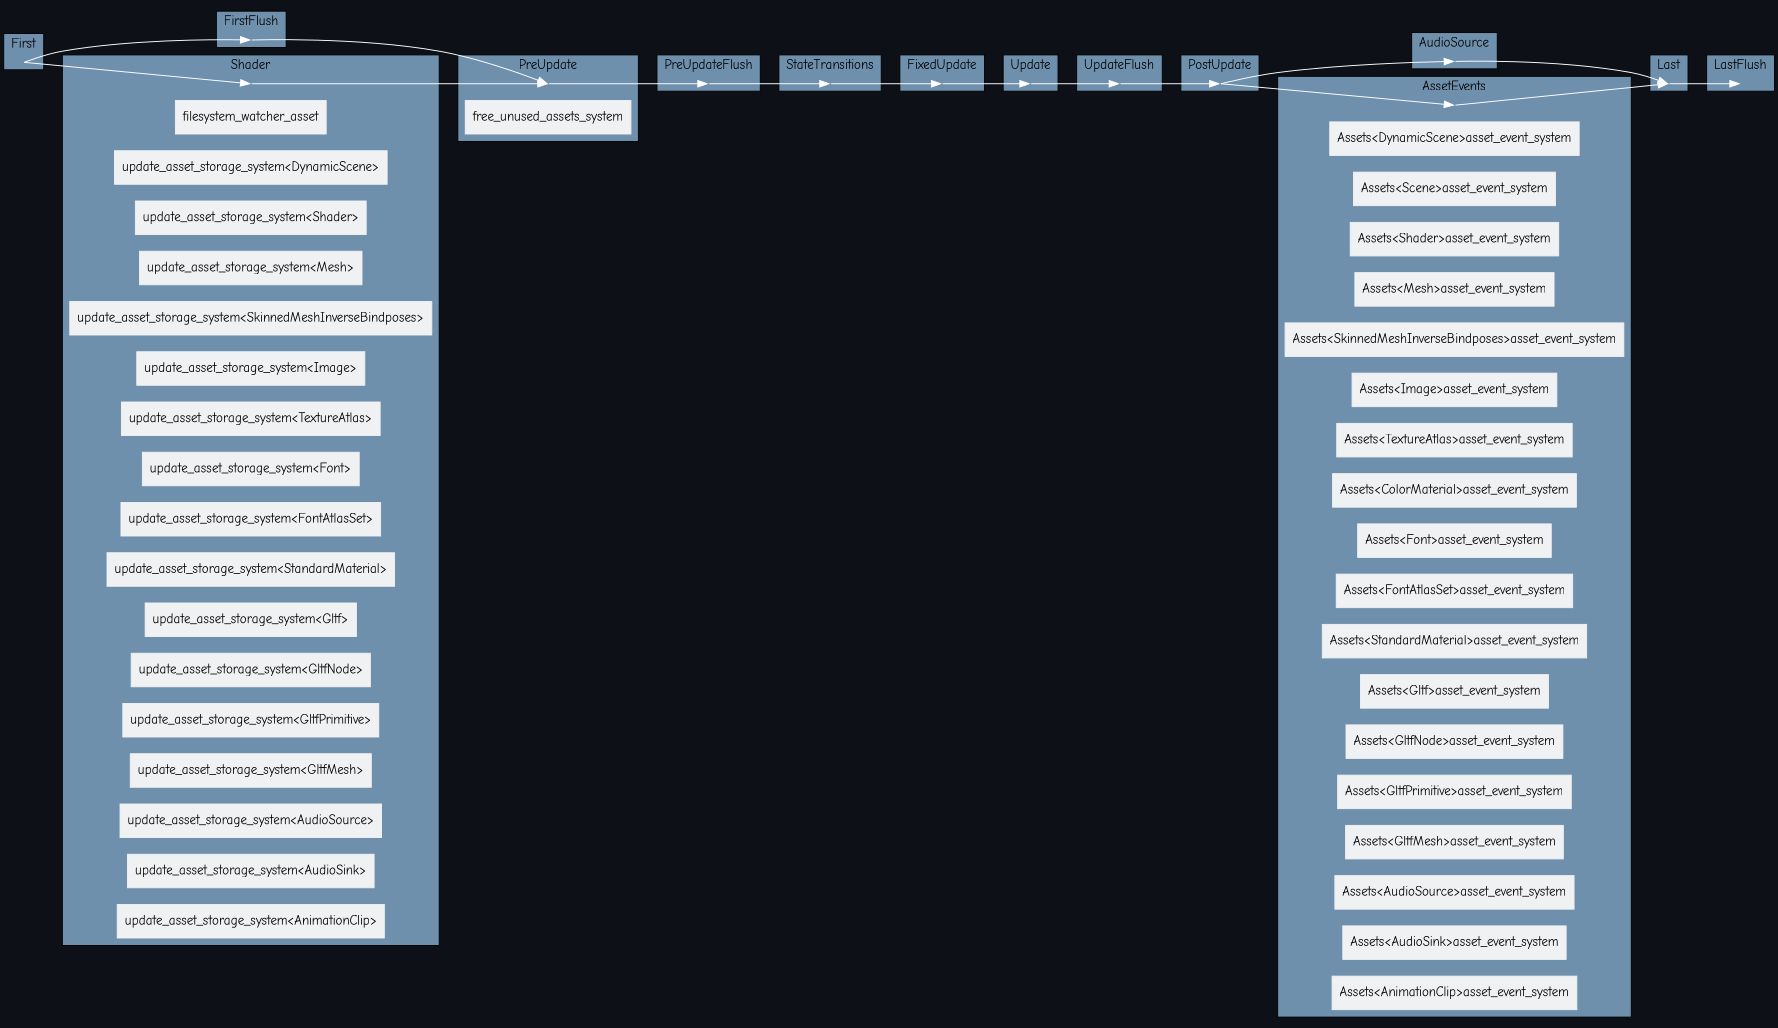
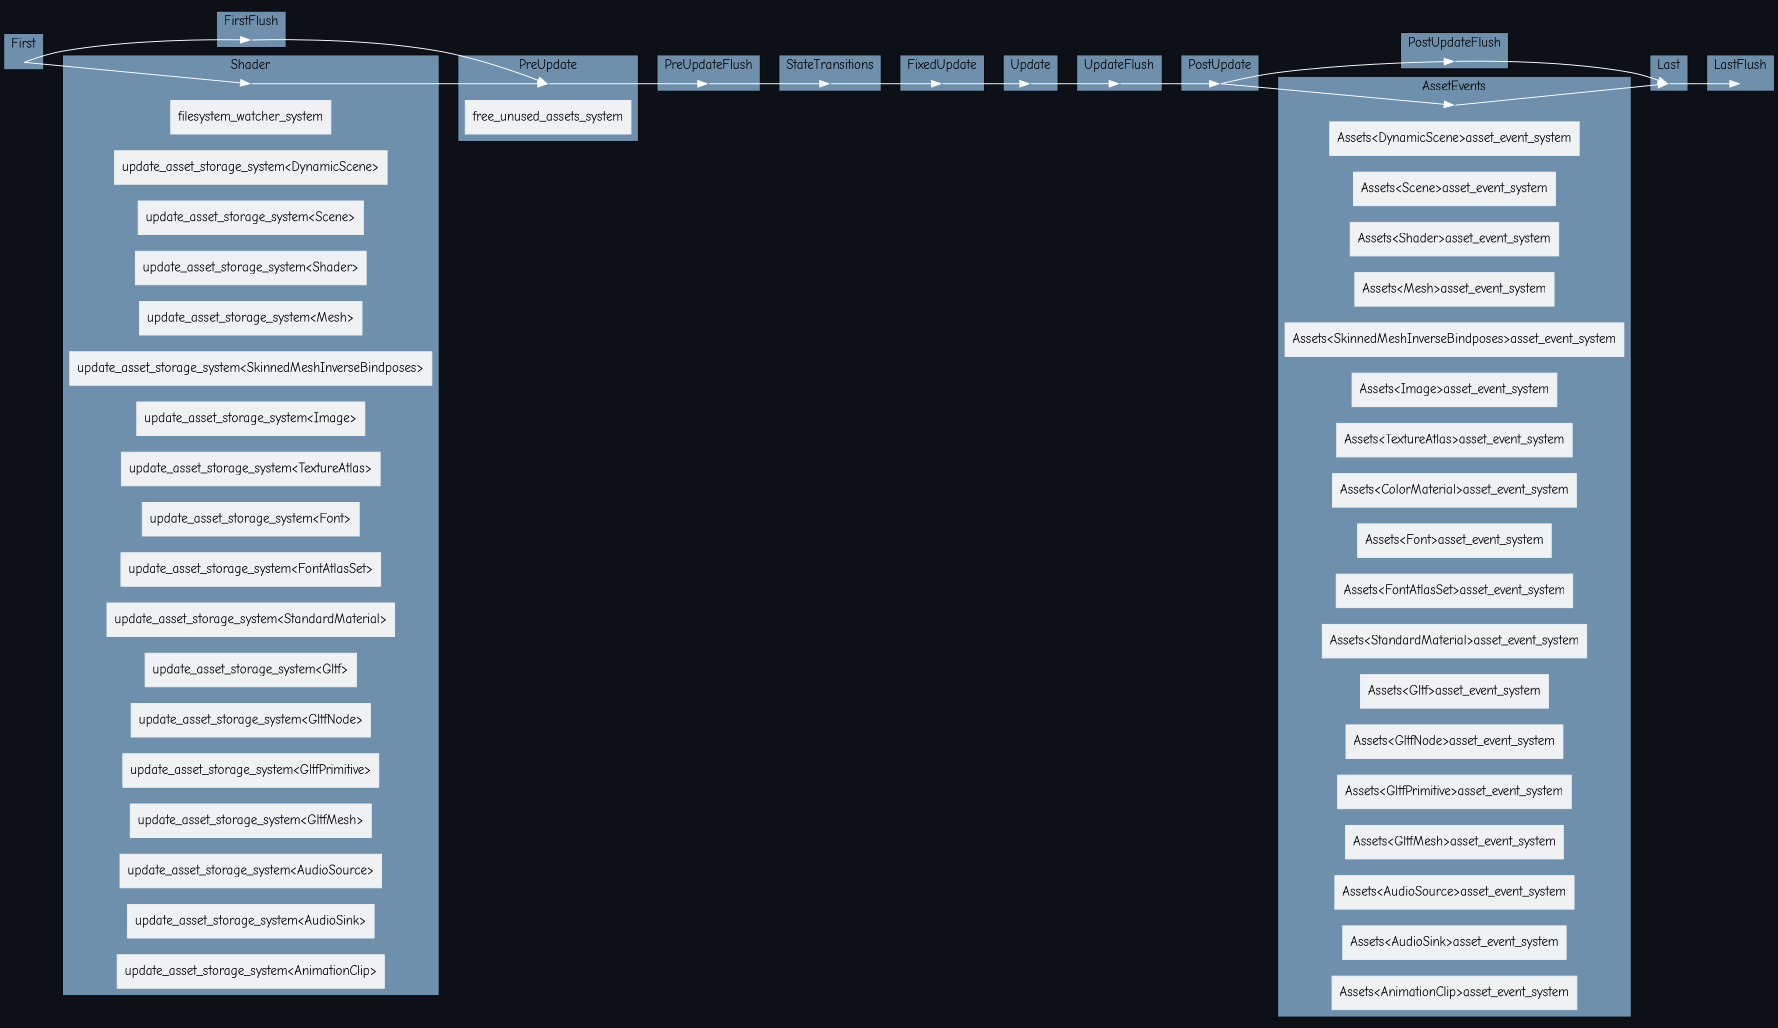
(1454, 43) -> (1454, 43)
(251, 117) -> (251, 117)
none -> (251, 218)
